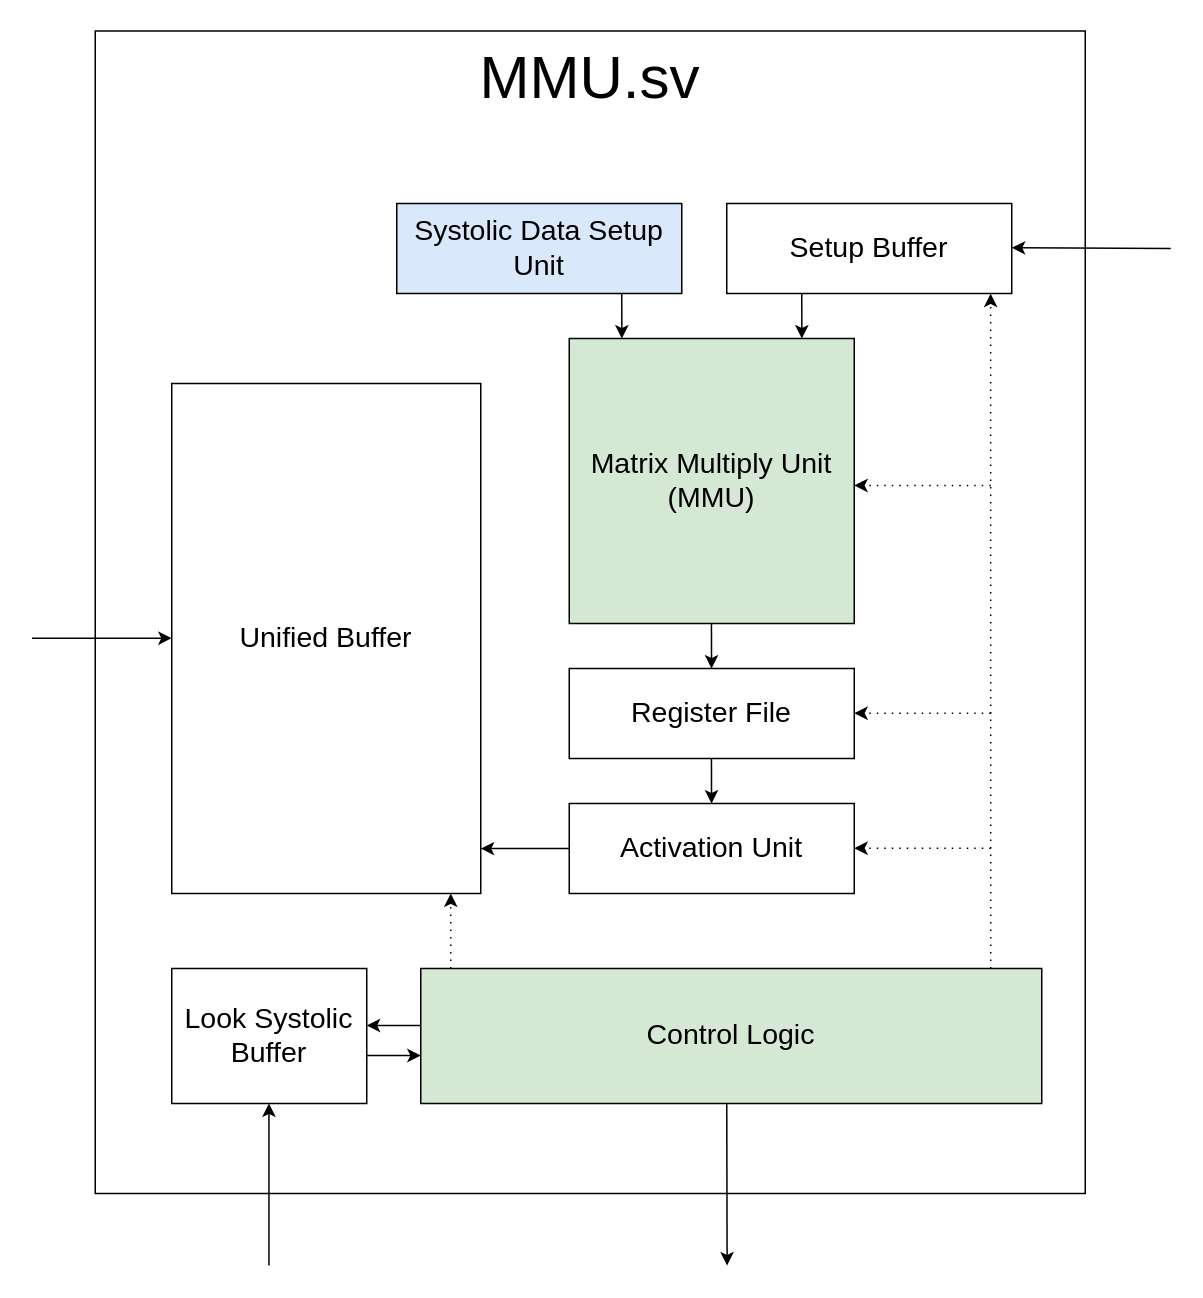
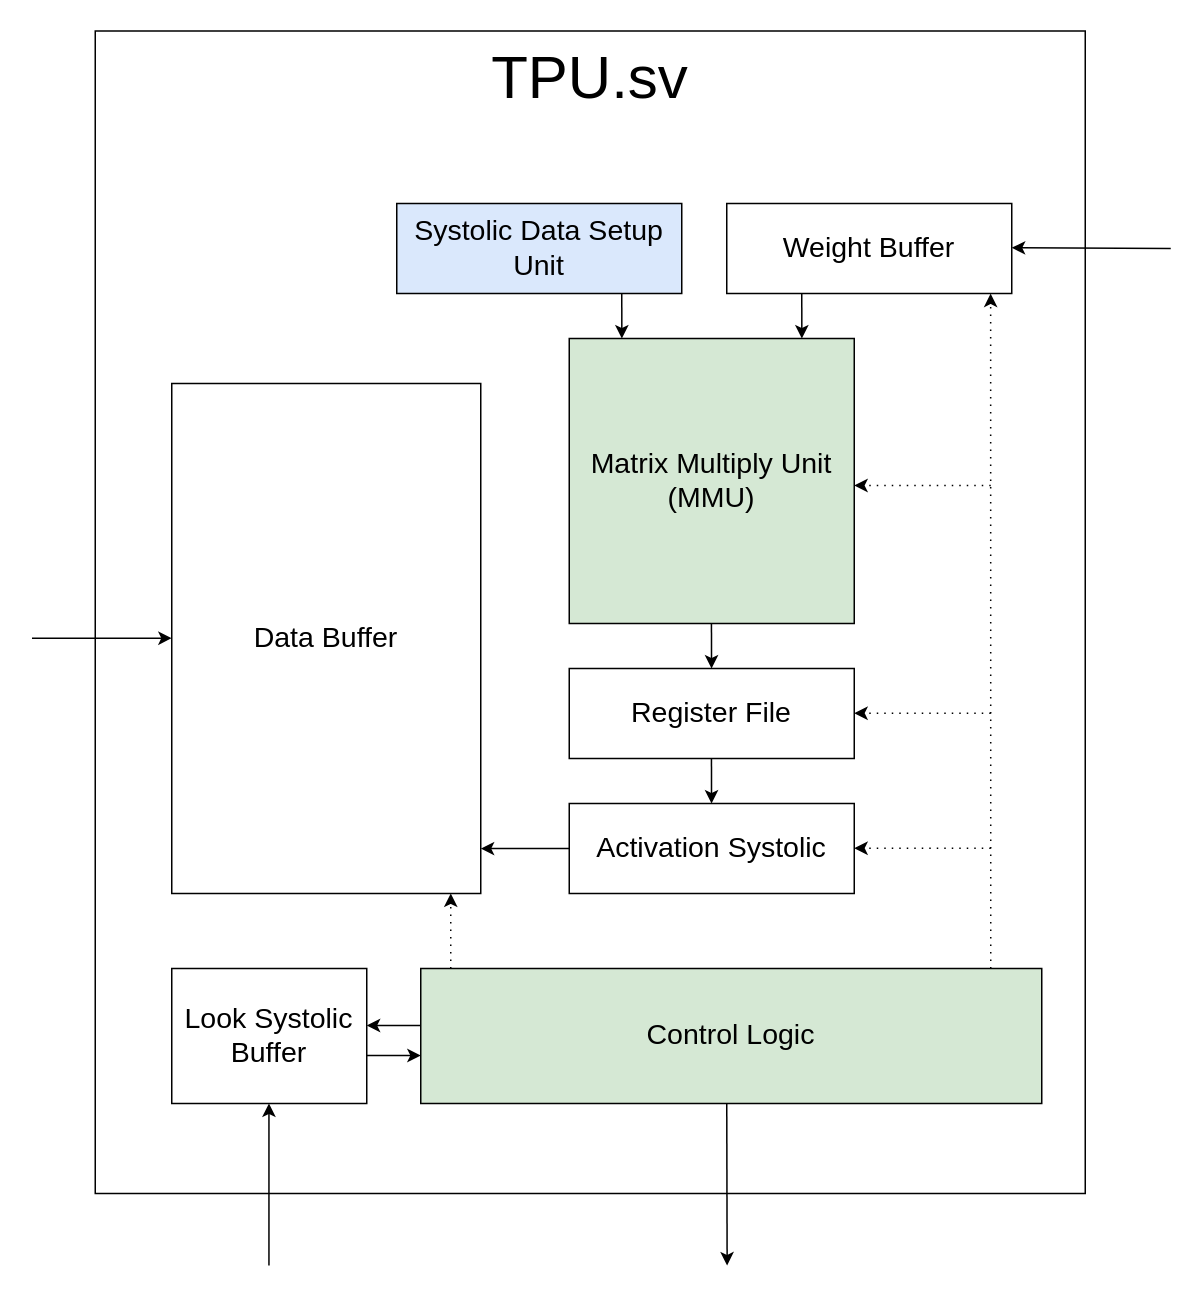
(590, 77) -> (590, 77)
(869, 248) -> (869, 248)
(326, 638) -> (326, 638)
(712, 848) -> (712, 848)
